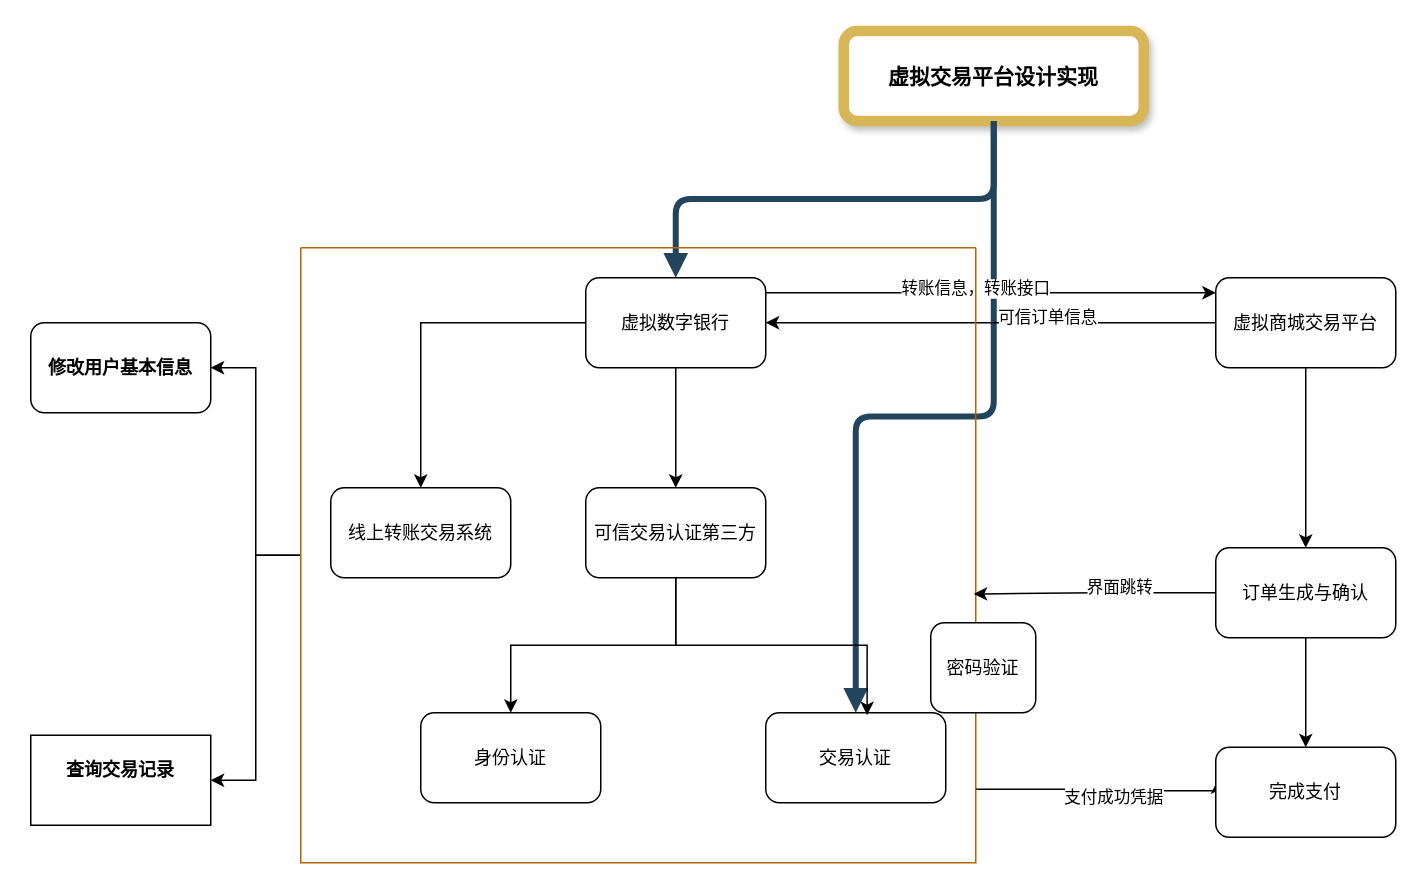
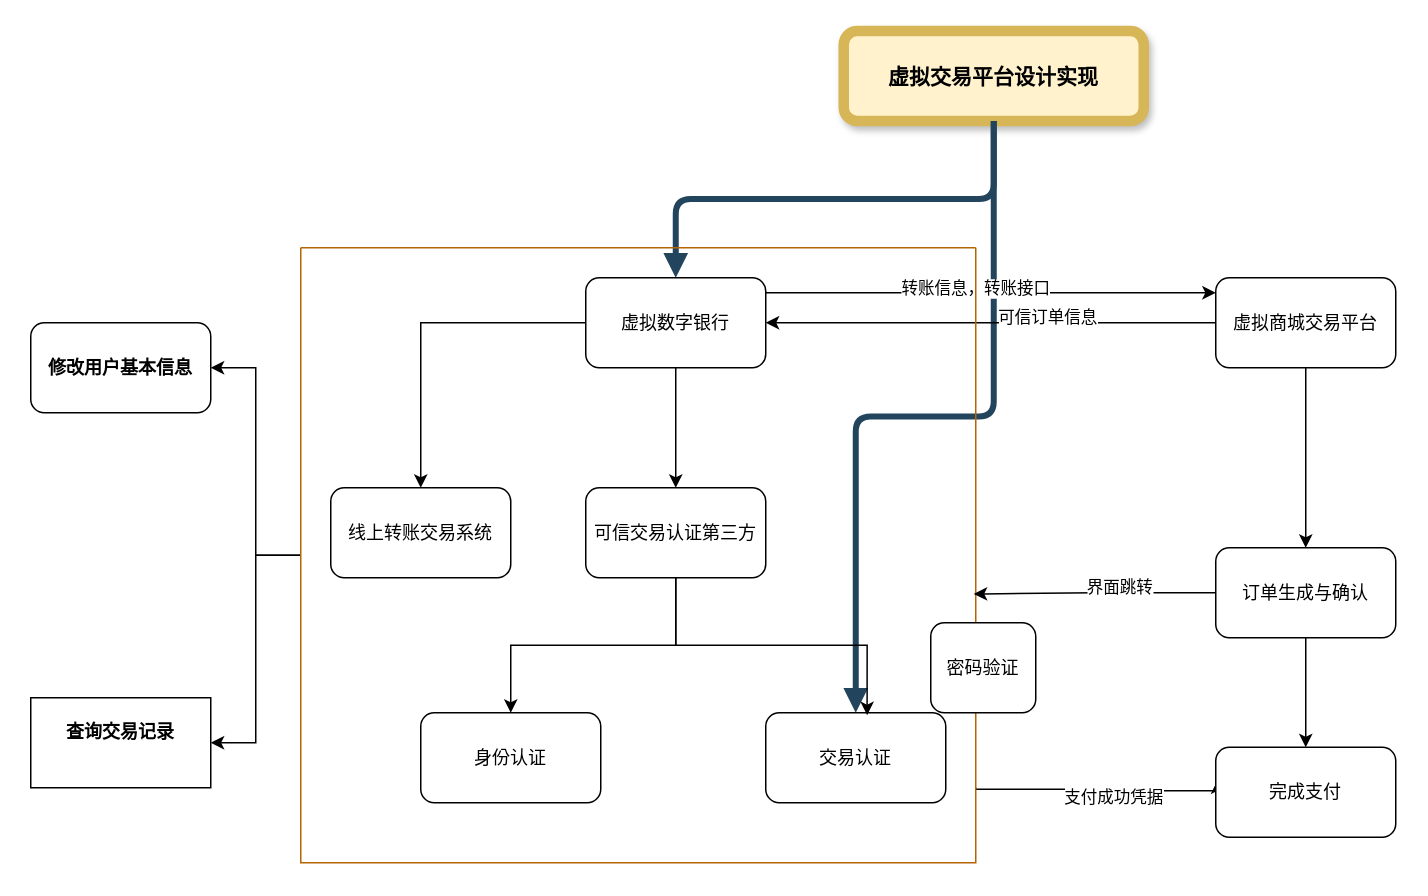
(994, 76) -> (994, 76)
(121, 780) -> (121, 743)
